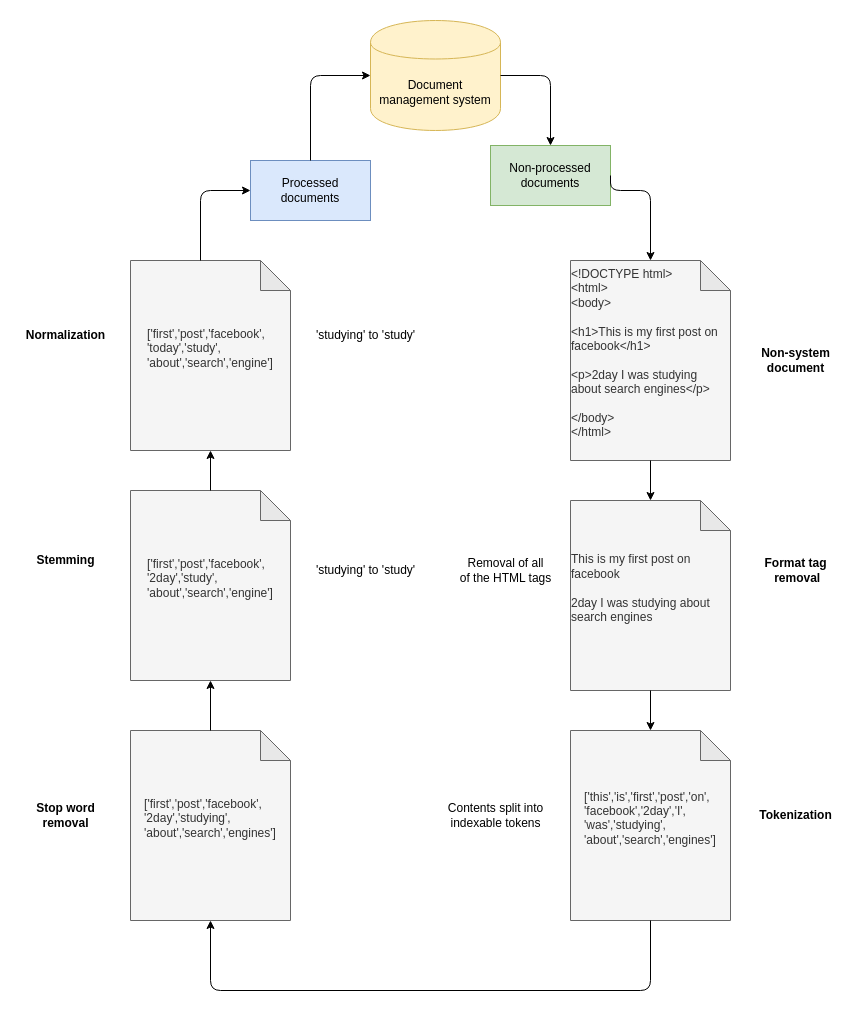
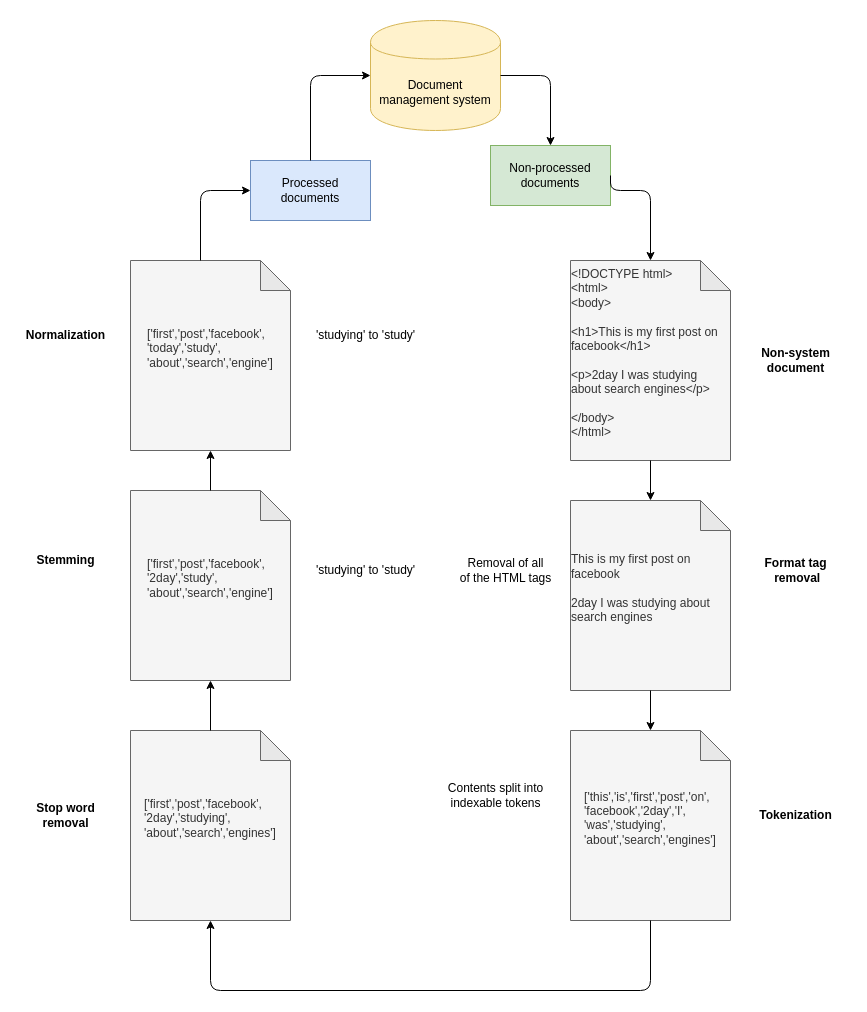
(496, 816) -> (496, 796)
